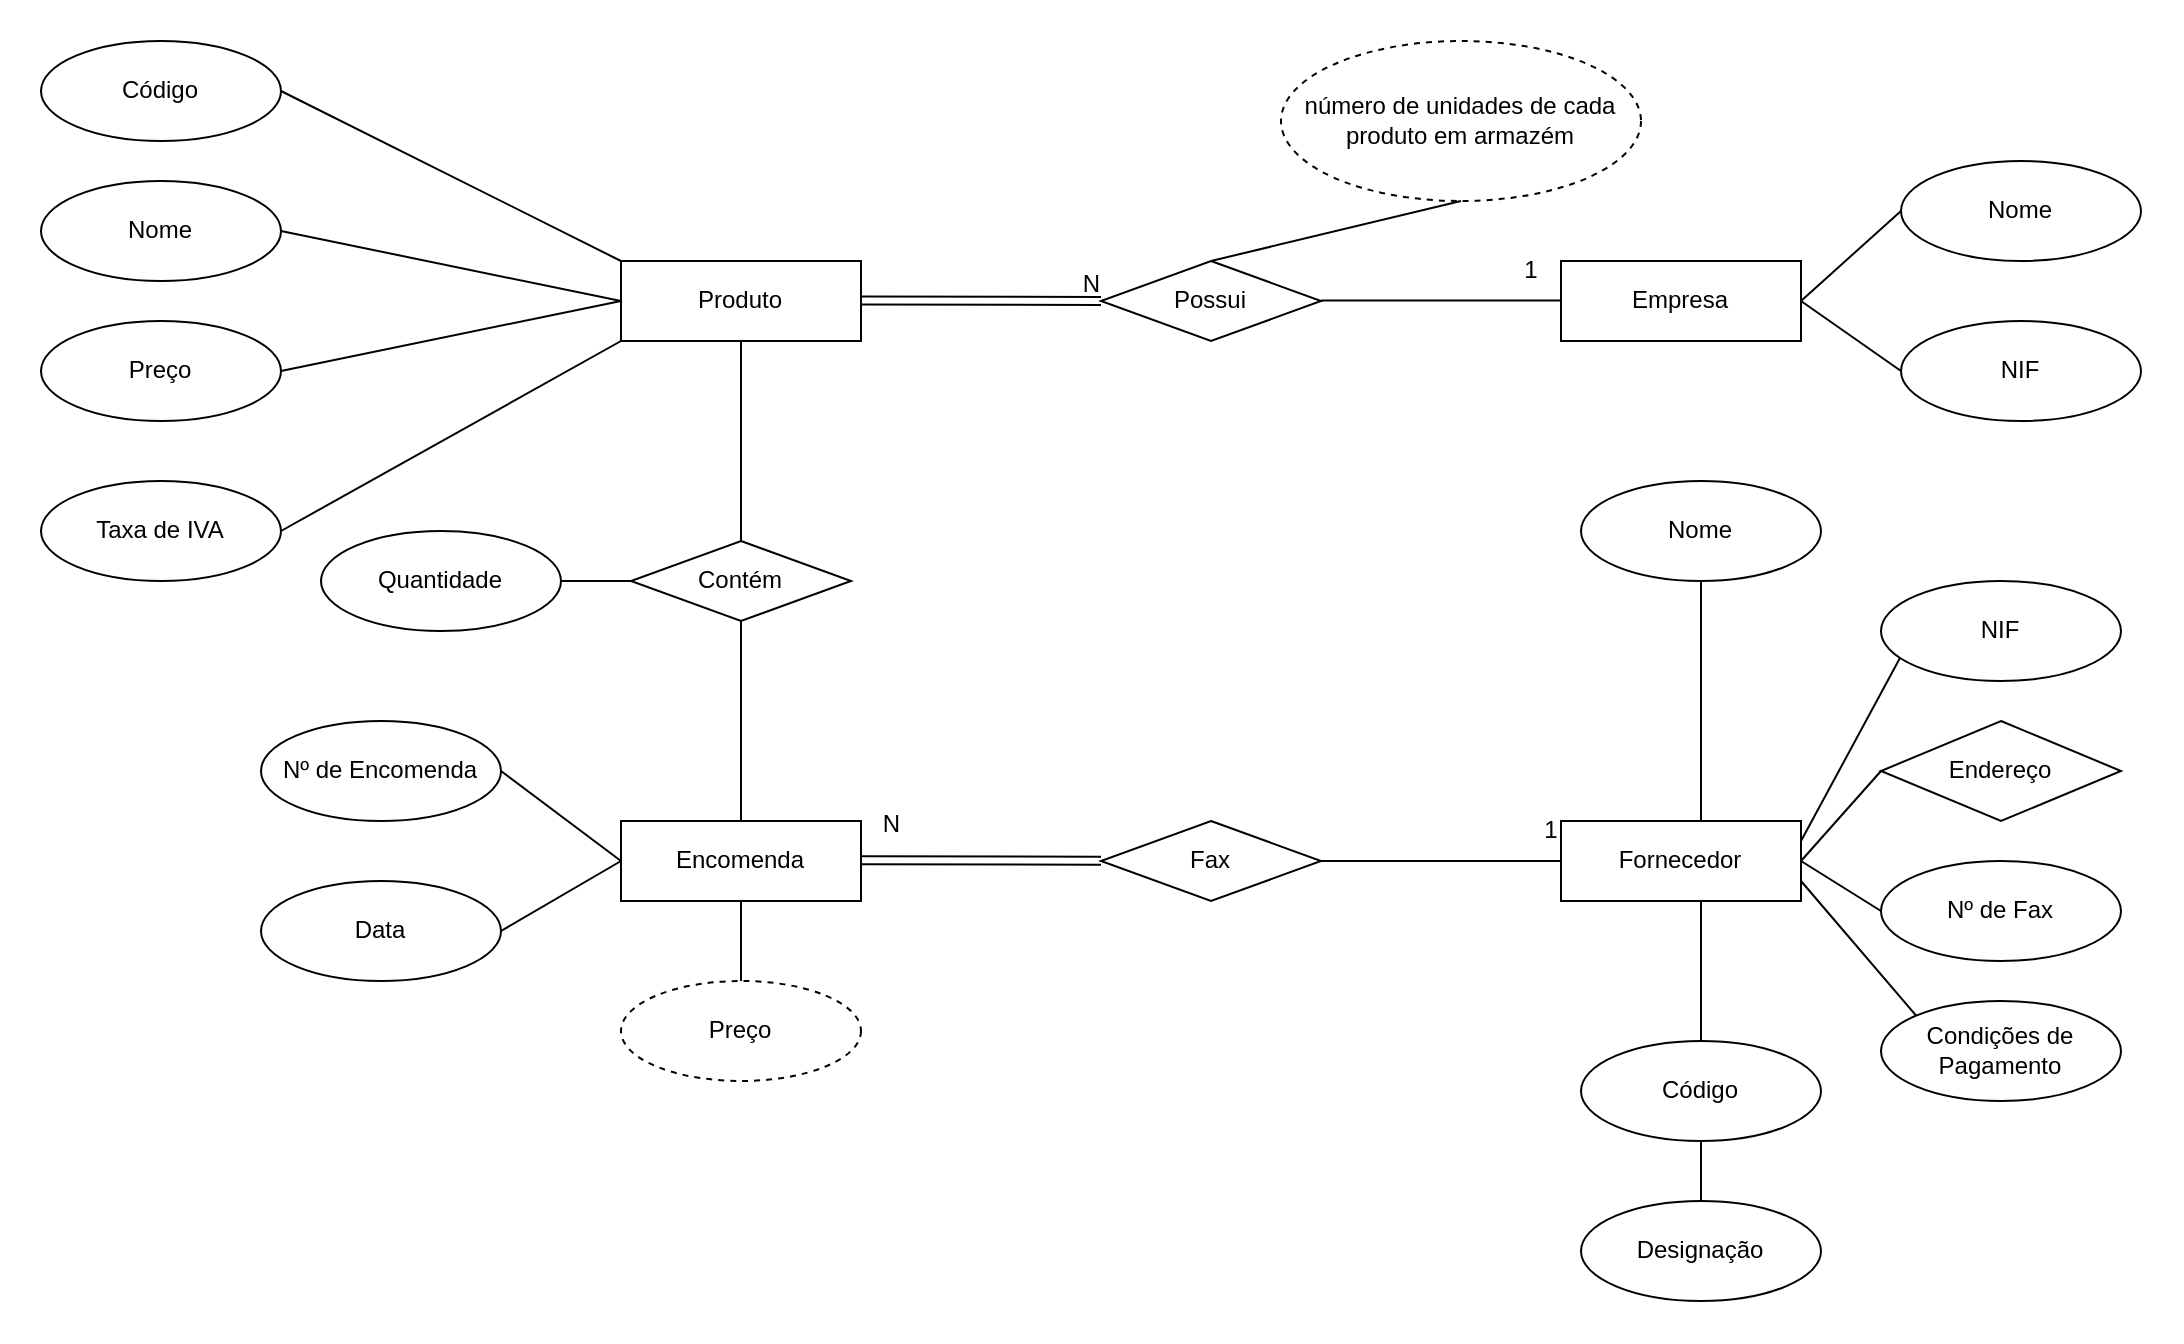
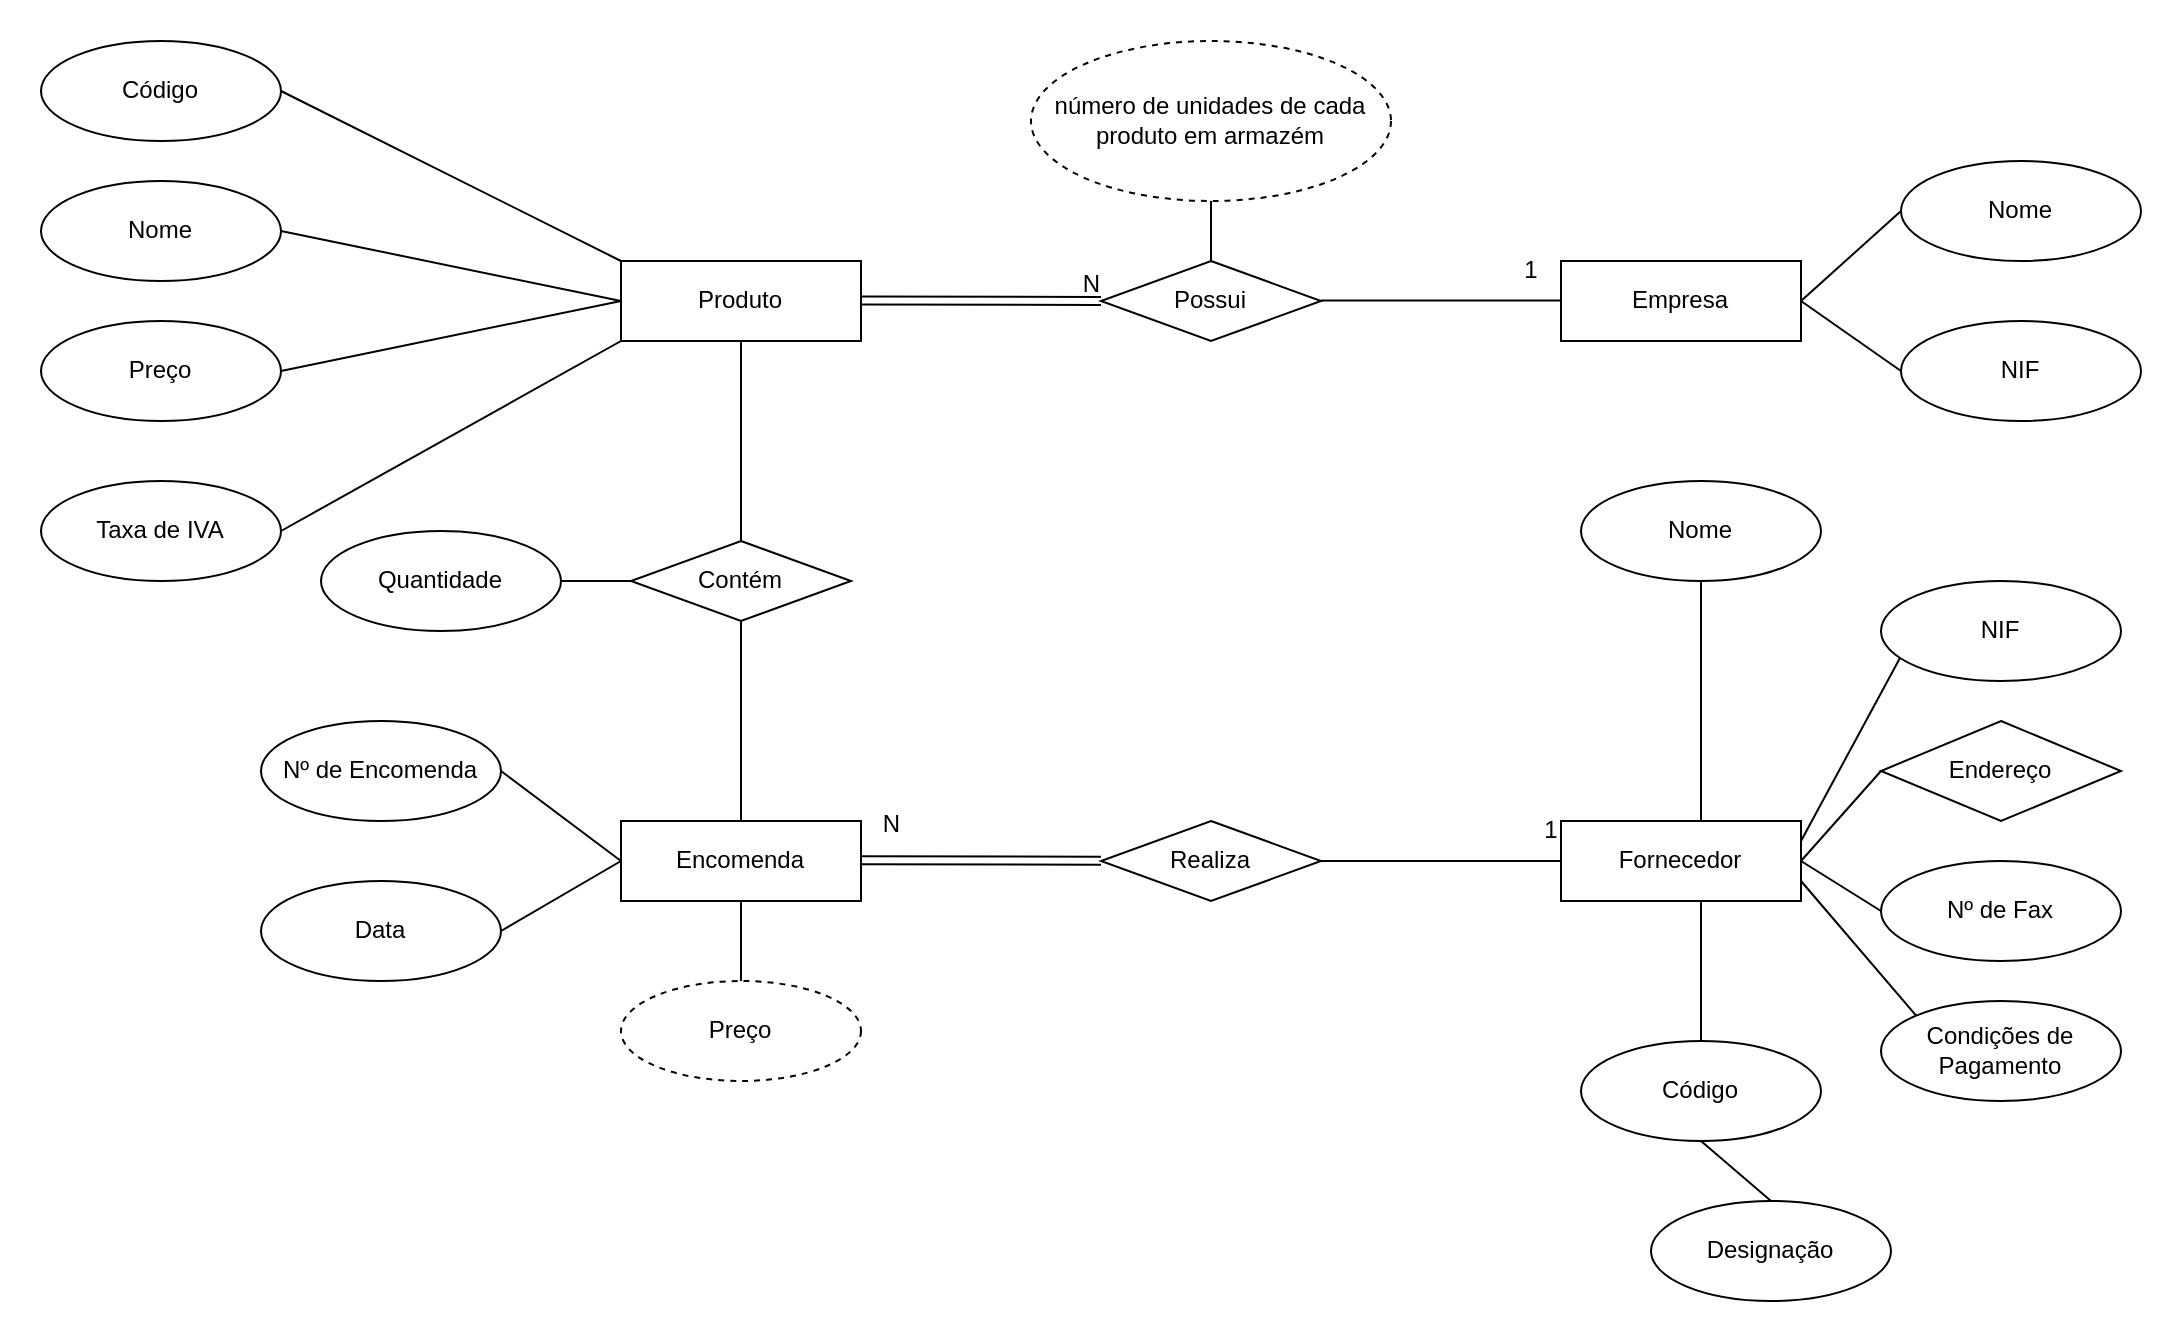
(1461, 121) -> (1211, 121)
(1211, 861) -> (1211, 861)
(1701, 1251) -> (1771, 1251)
